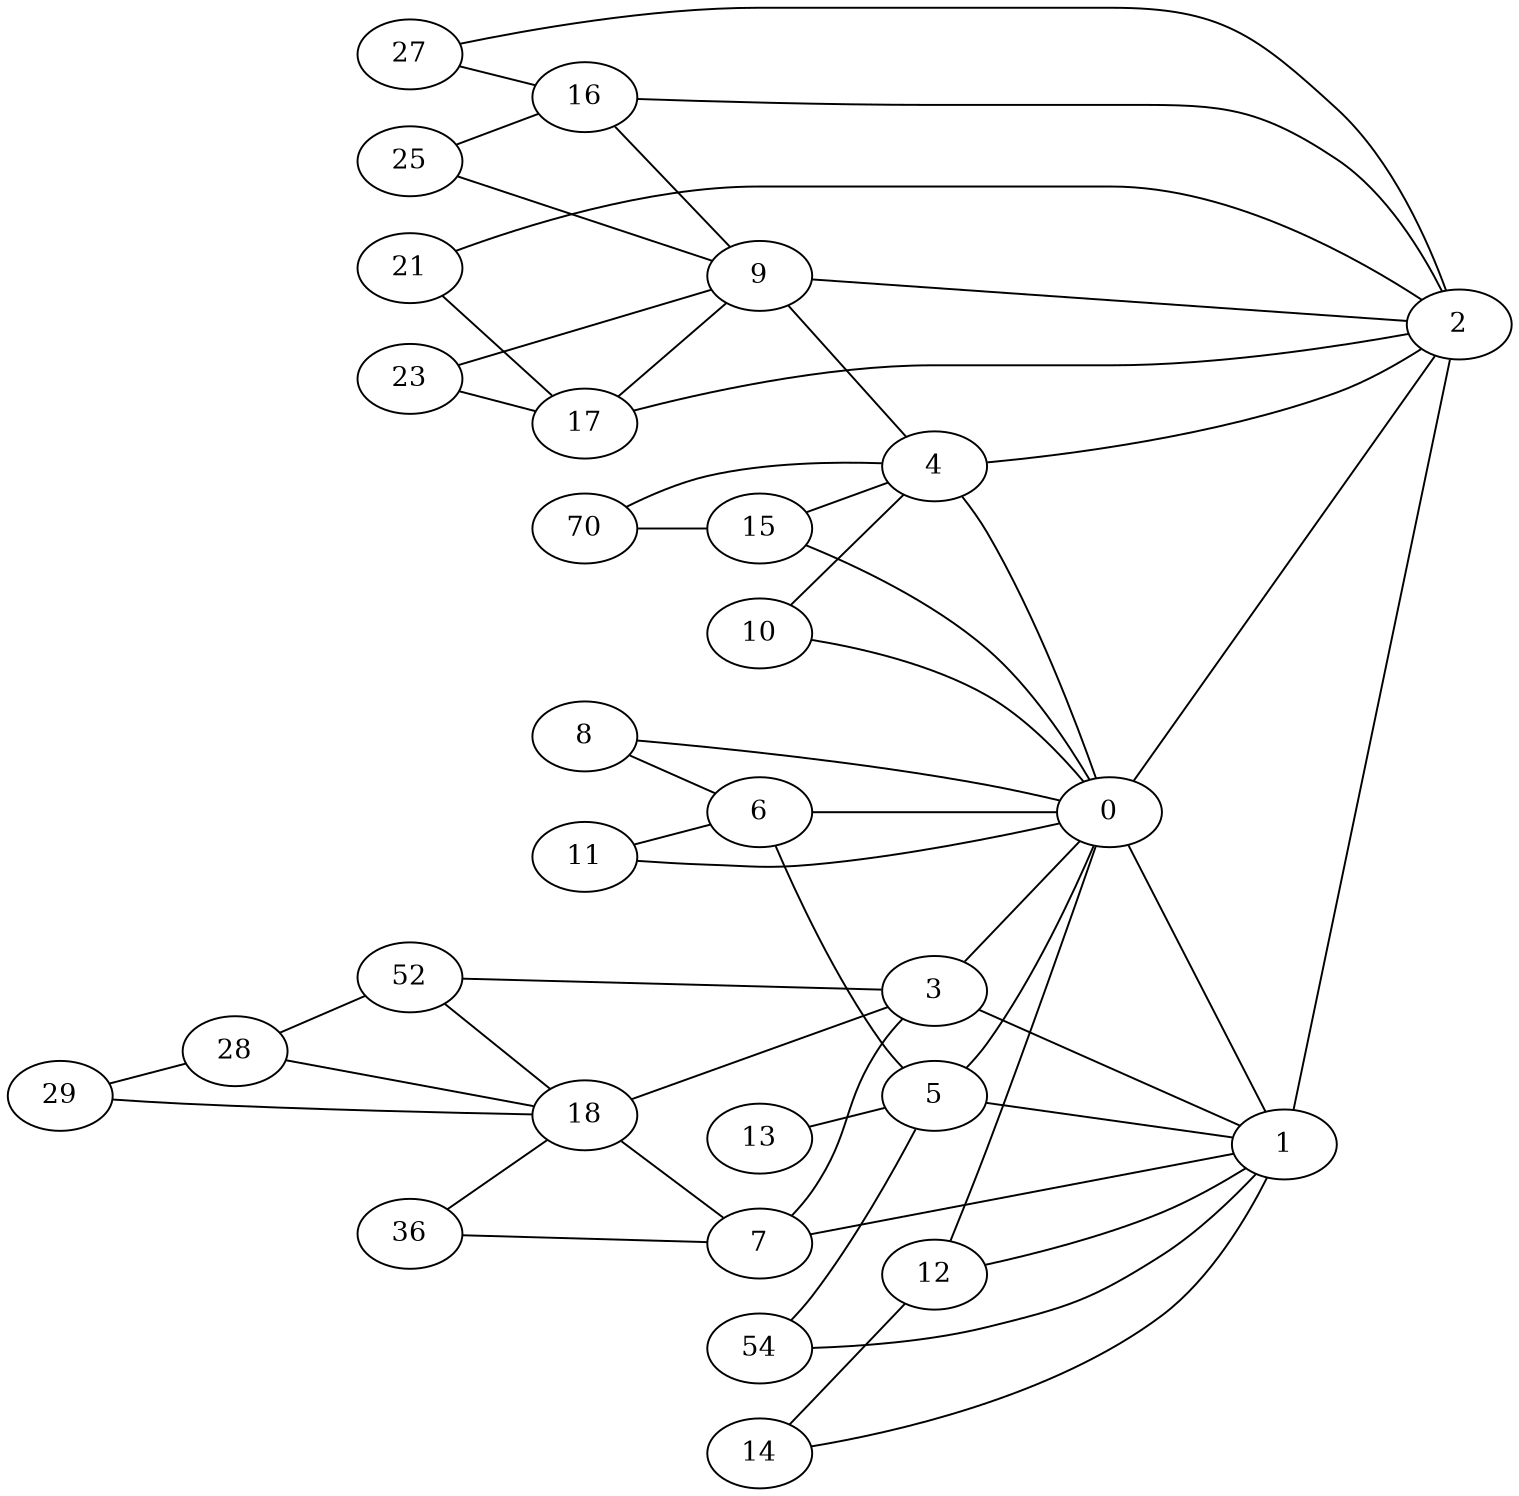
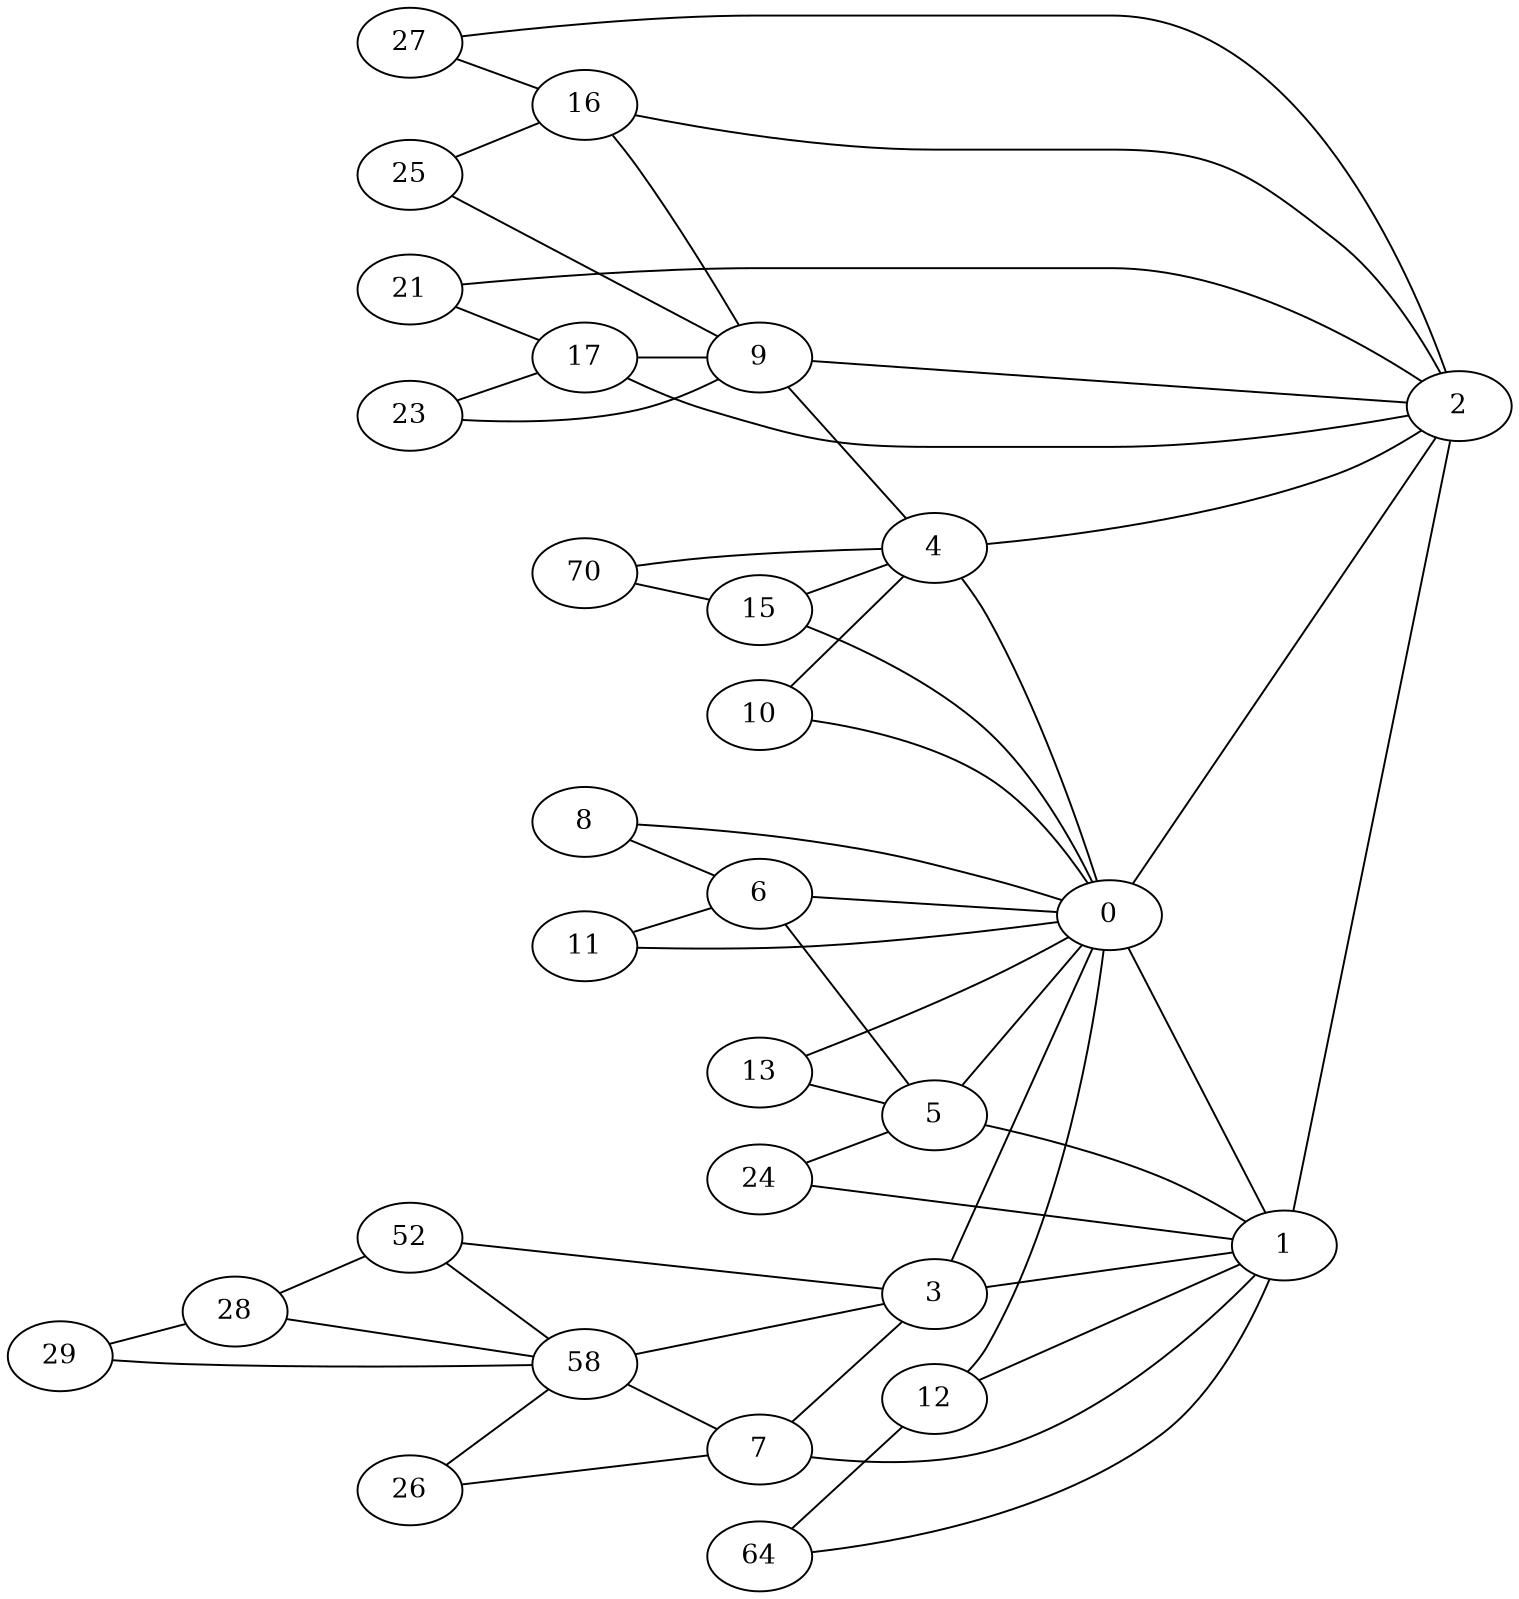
none -> (939, 1001)
(585, 1115) -> (585, 1364)
(410, 1234) -> (410, 1490)
(760, 1348) -> (760, 1179)
(760, 1453) -> (760, 1556)
